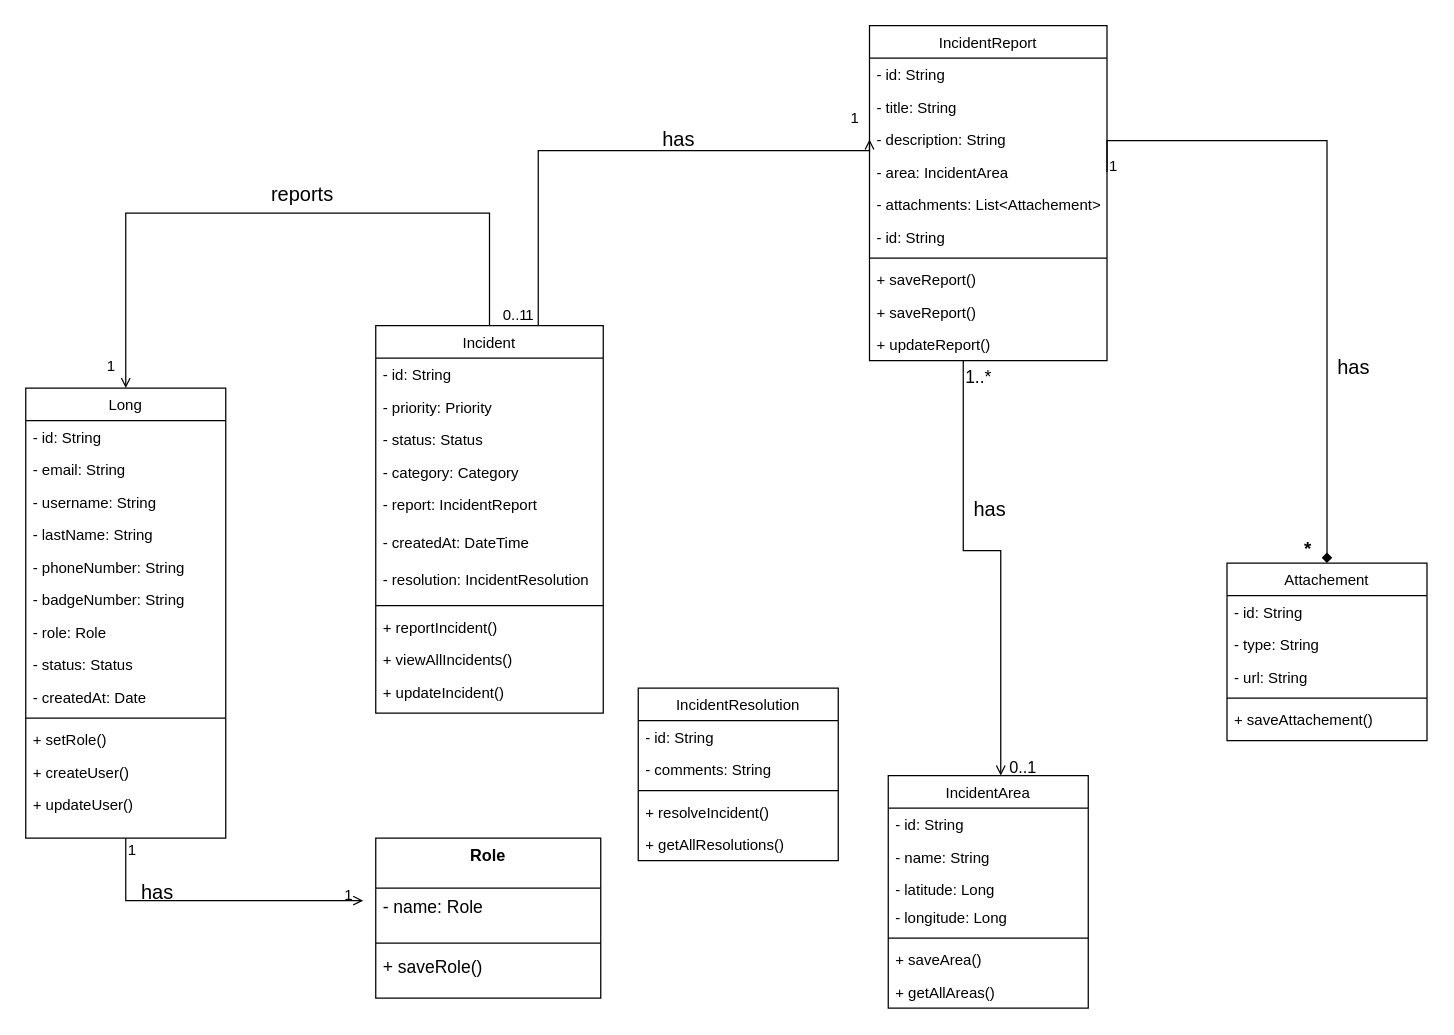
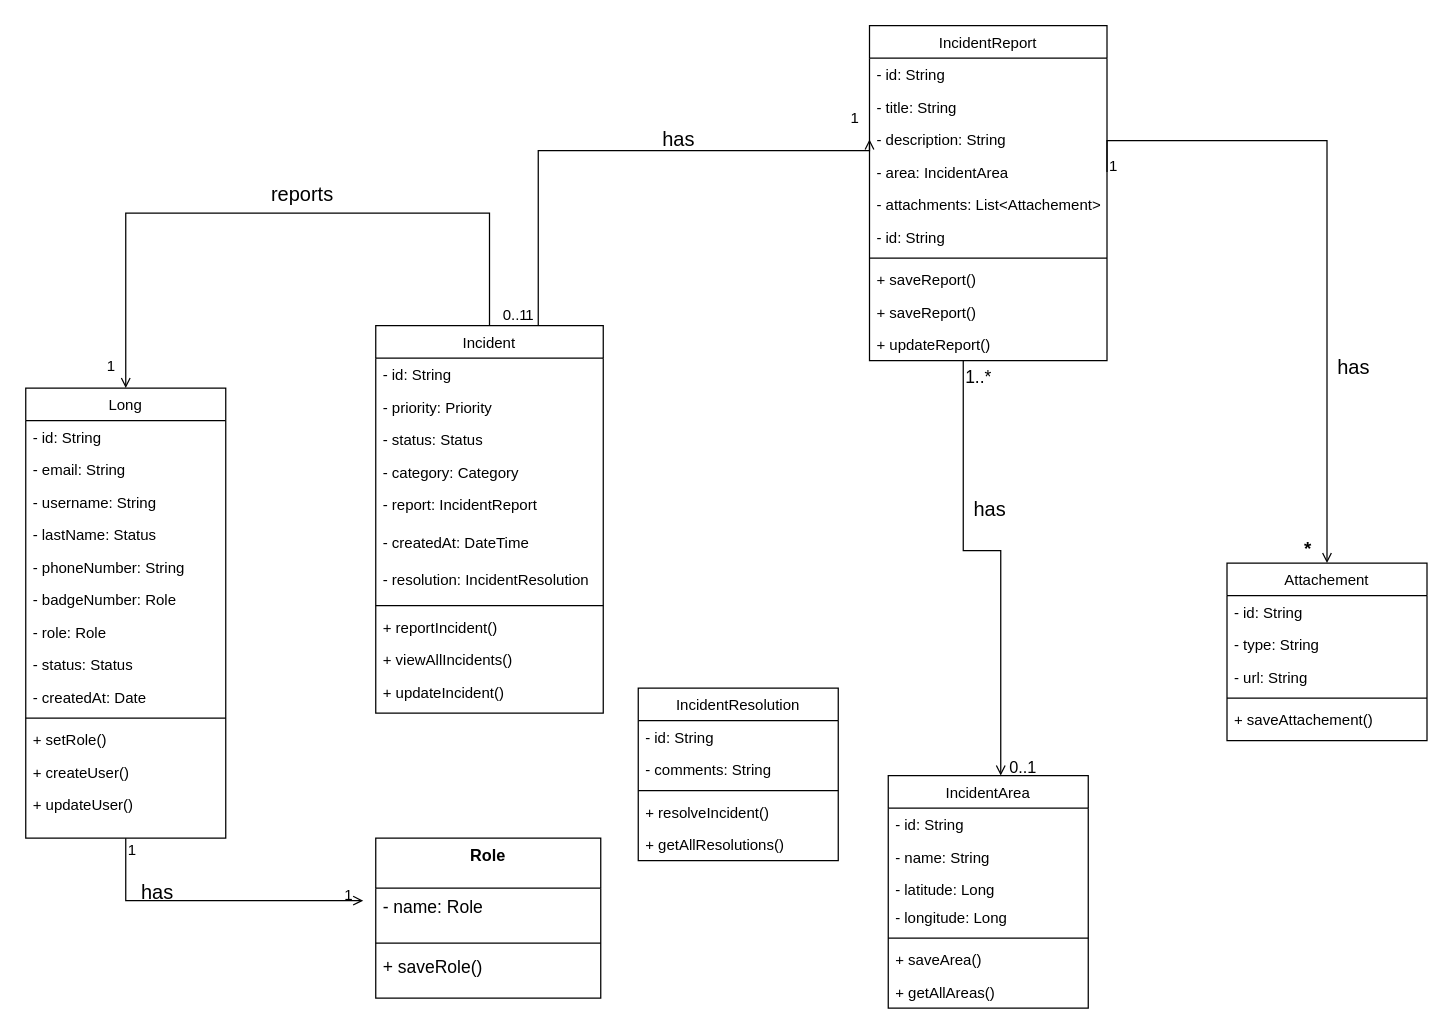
(98, 535) -> (100, 535)
(1327, 552) -> (1327, 556)
(113, 600) -> (105, 600)
